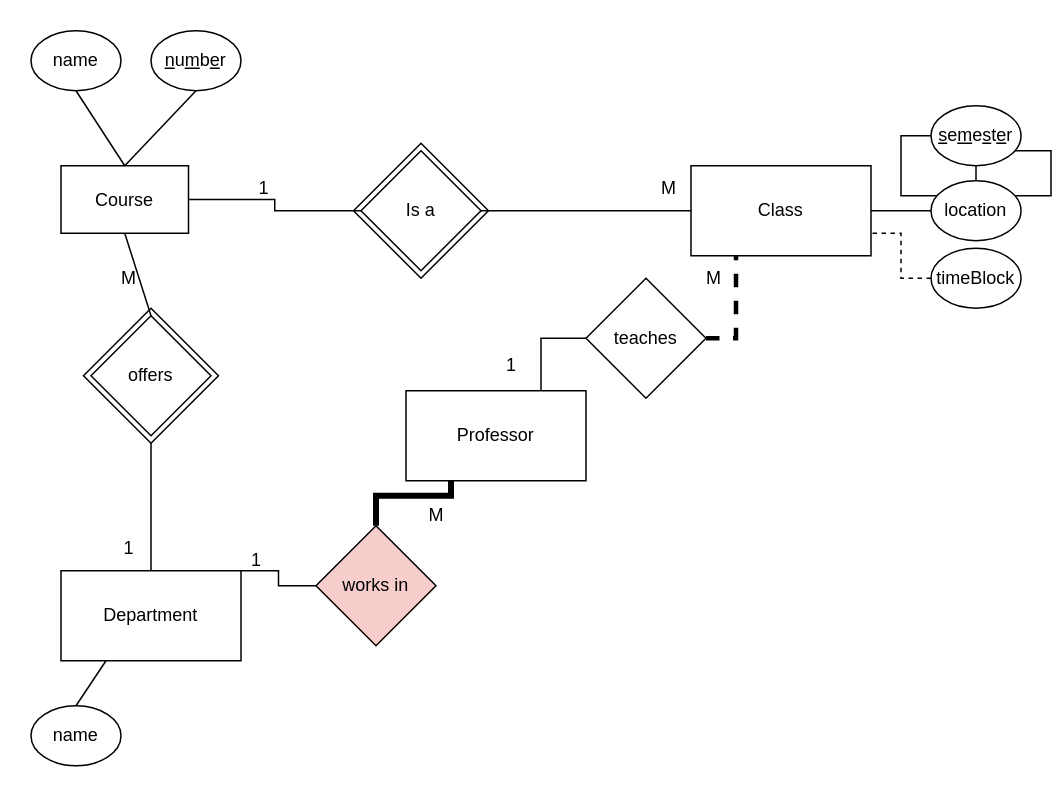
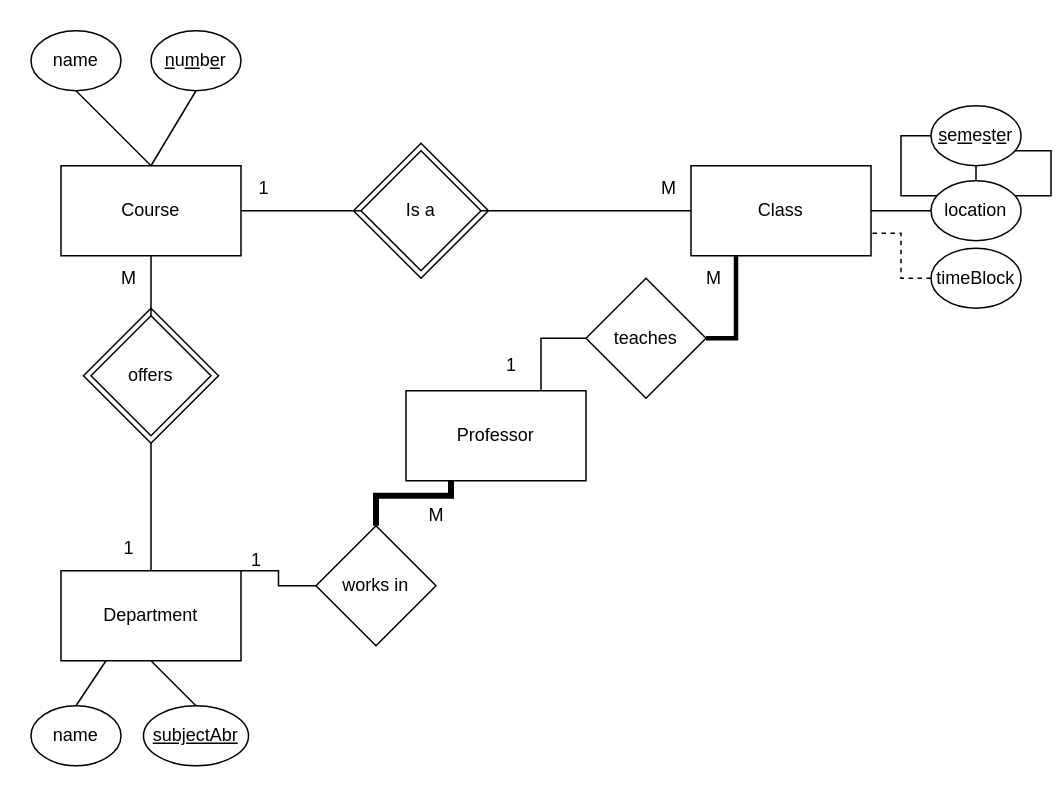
(125, 200) -> (151, 211)
(736, 321) -> (736, 321)
(376, 586) -> (376, 586)
none -> (174, 684)
none -> (196, 736)
